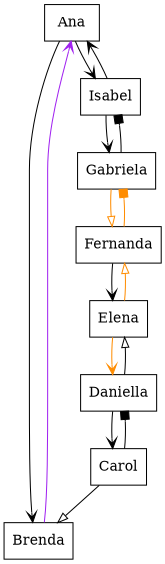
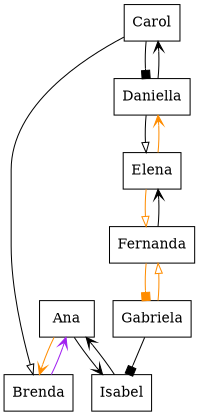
(106, 129) -> none
(29, 274) -> (48, 351)
